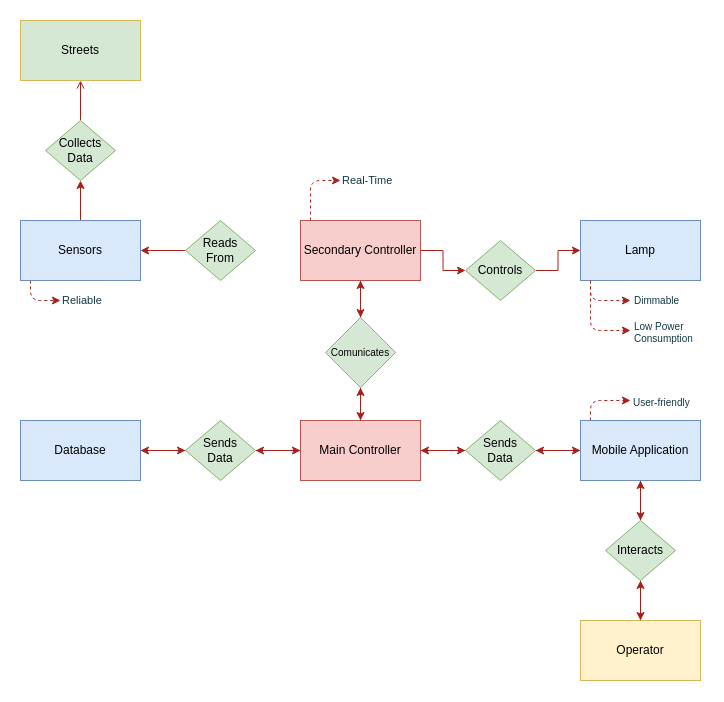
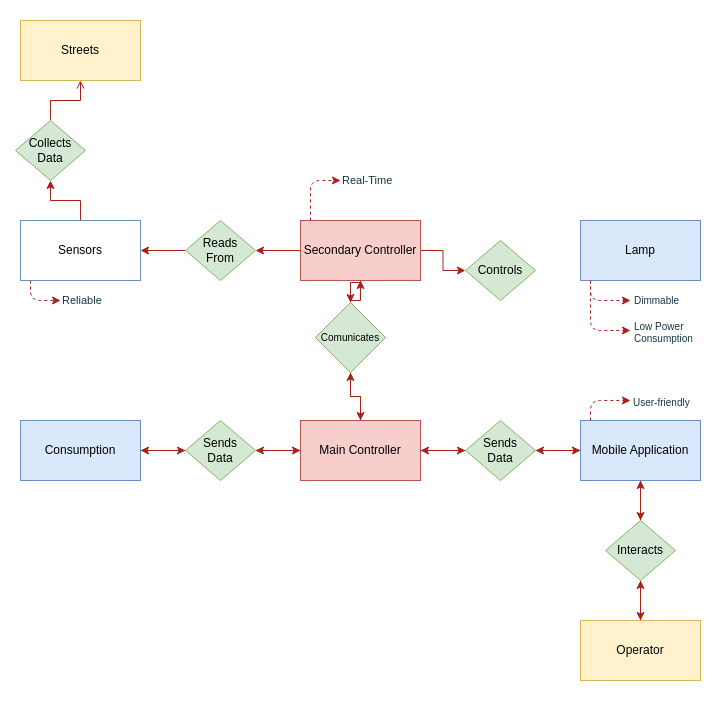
(81, 51) -> (81, 51)
(81, 151) -> (51, 151)
(81, 251) -> (81, 251)
none -> (281, 251)
(548, 271) -> none
(361, 353) -> (351, 338)
(81, 451) -> (81, 451)
